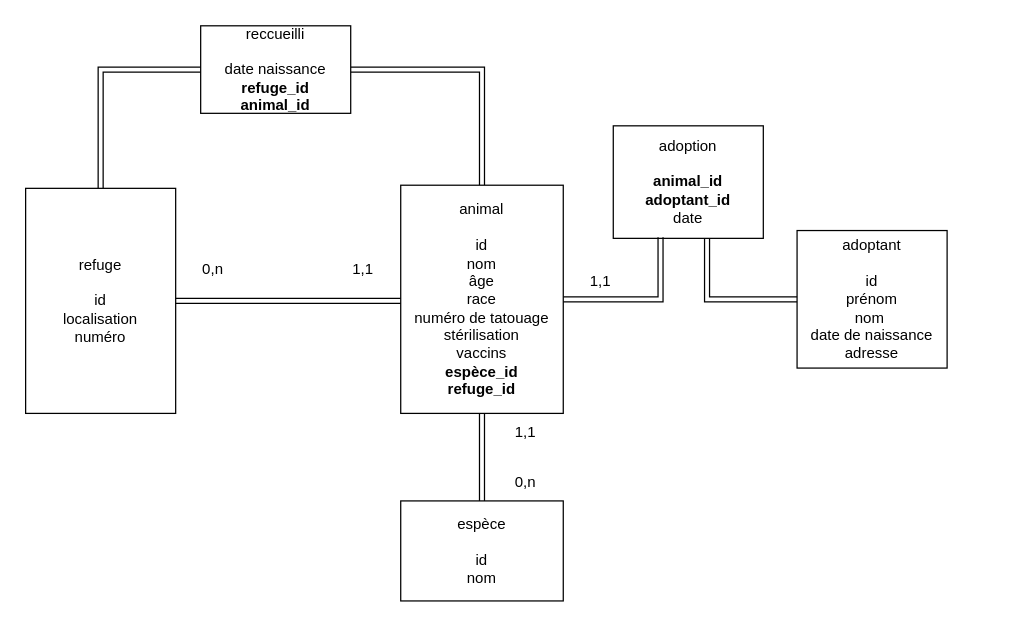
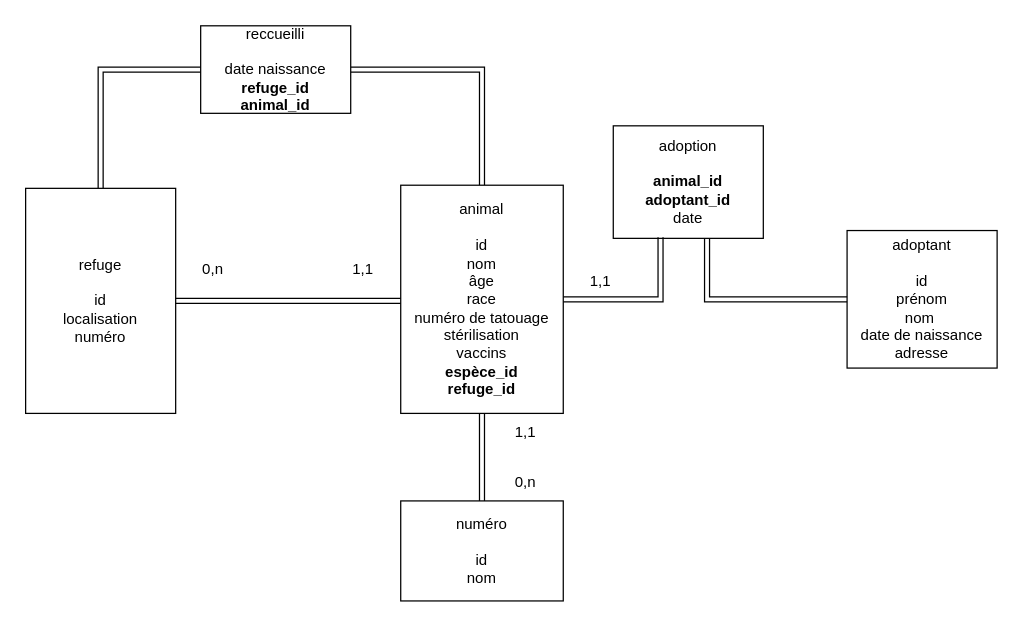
(872, 299) -> (922, 299)
(482, 551) -> (482, 551)
